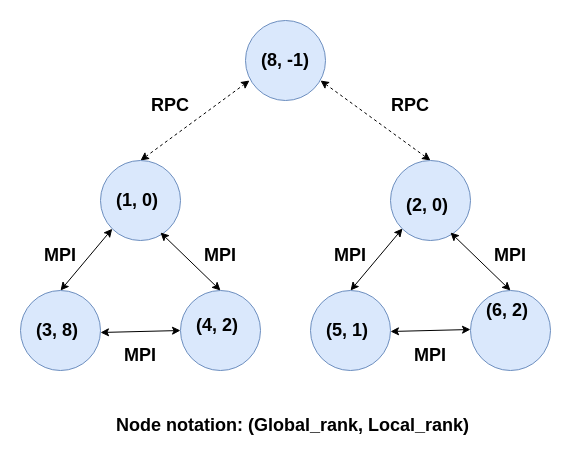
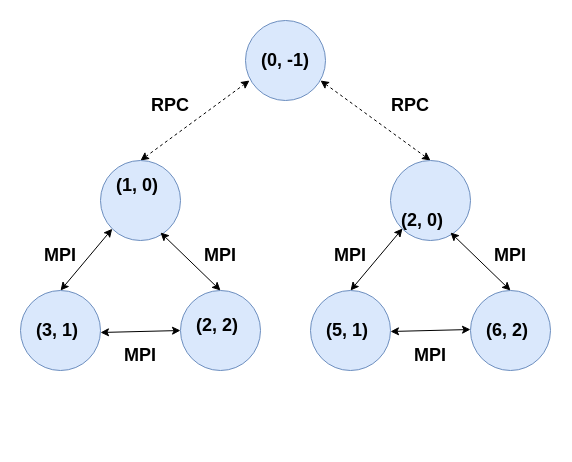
(282, 61) -> (282, 61)
(141, 201) -> (141, 186)
(431, 206) -> (426, 221)
(511, 311) -> (511, 331)
(214, 326) -> (214, 326)
(54, 331) -> (54, 331)
(296, 426) -> none
